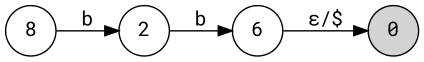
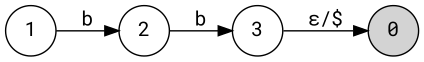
(31, 31) -> (31, 31)
(258, 31) -> (258, 31)
